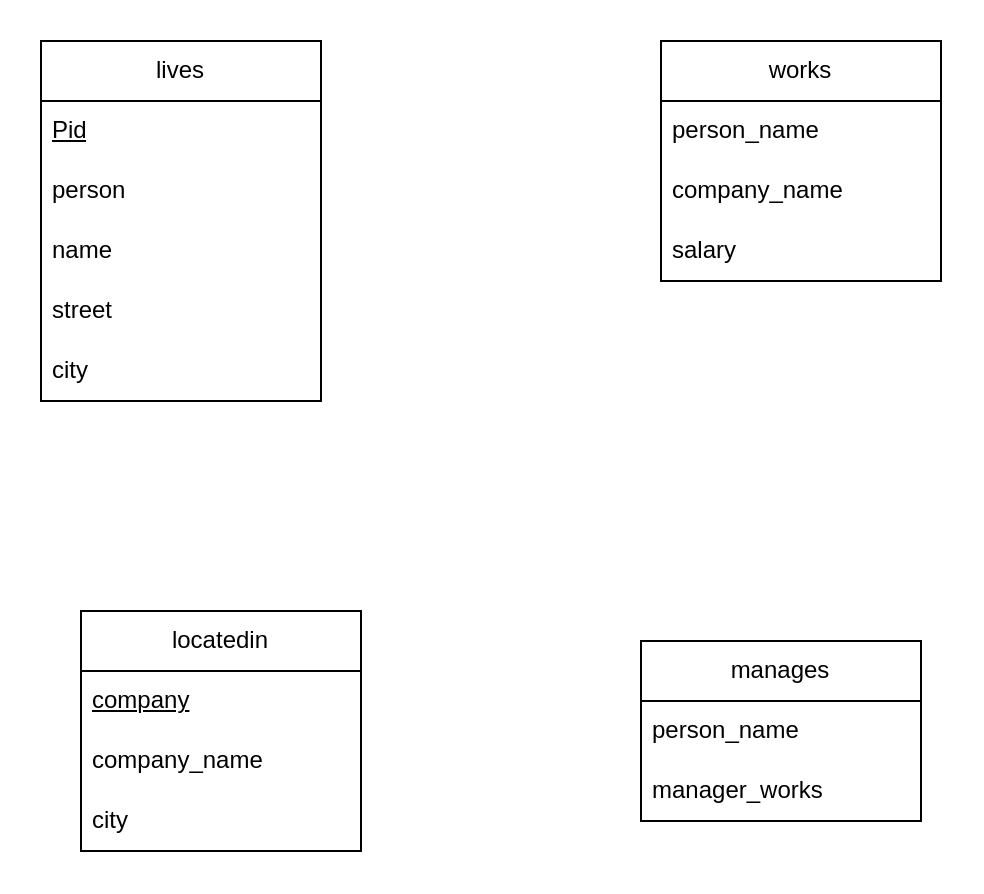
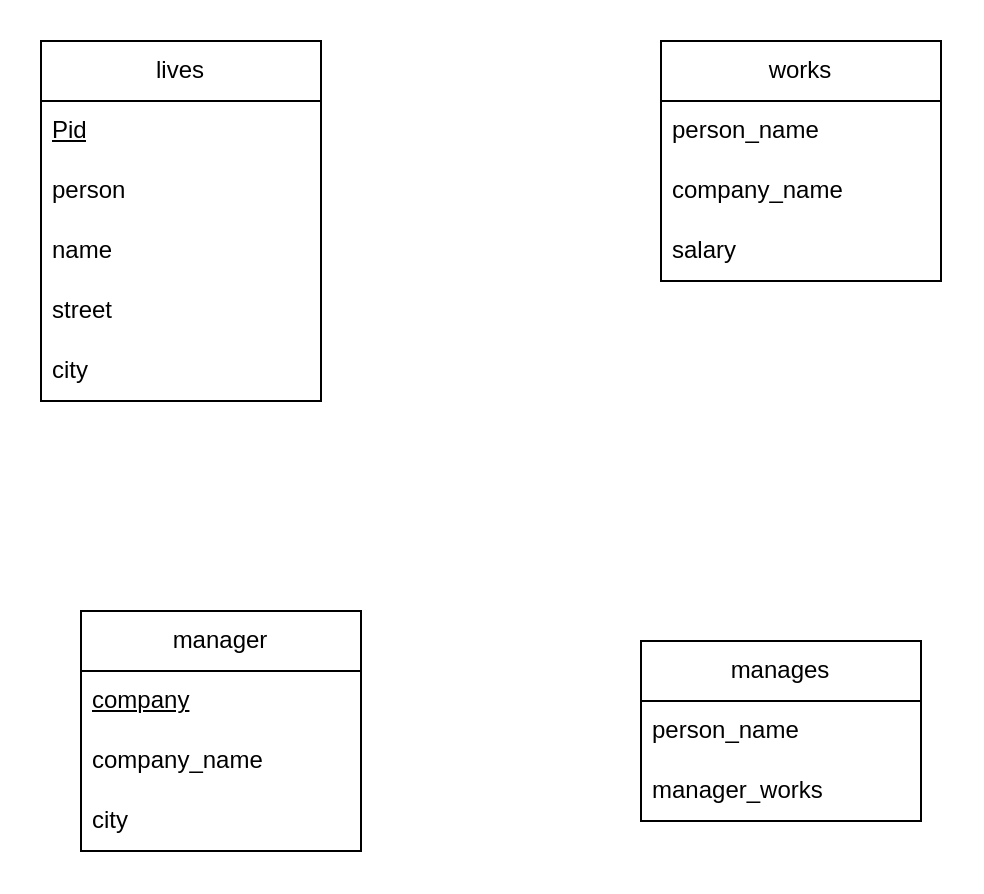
(221, 641) -> (221, 641)
